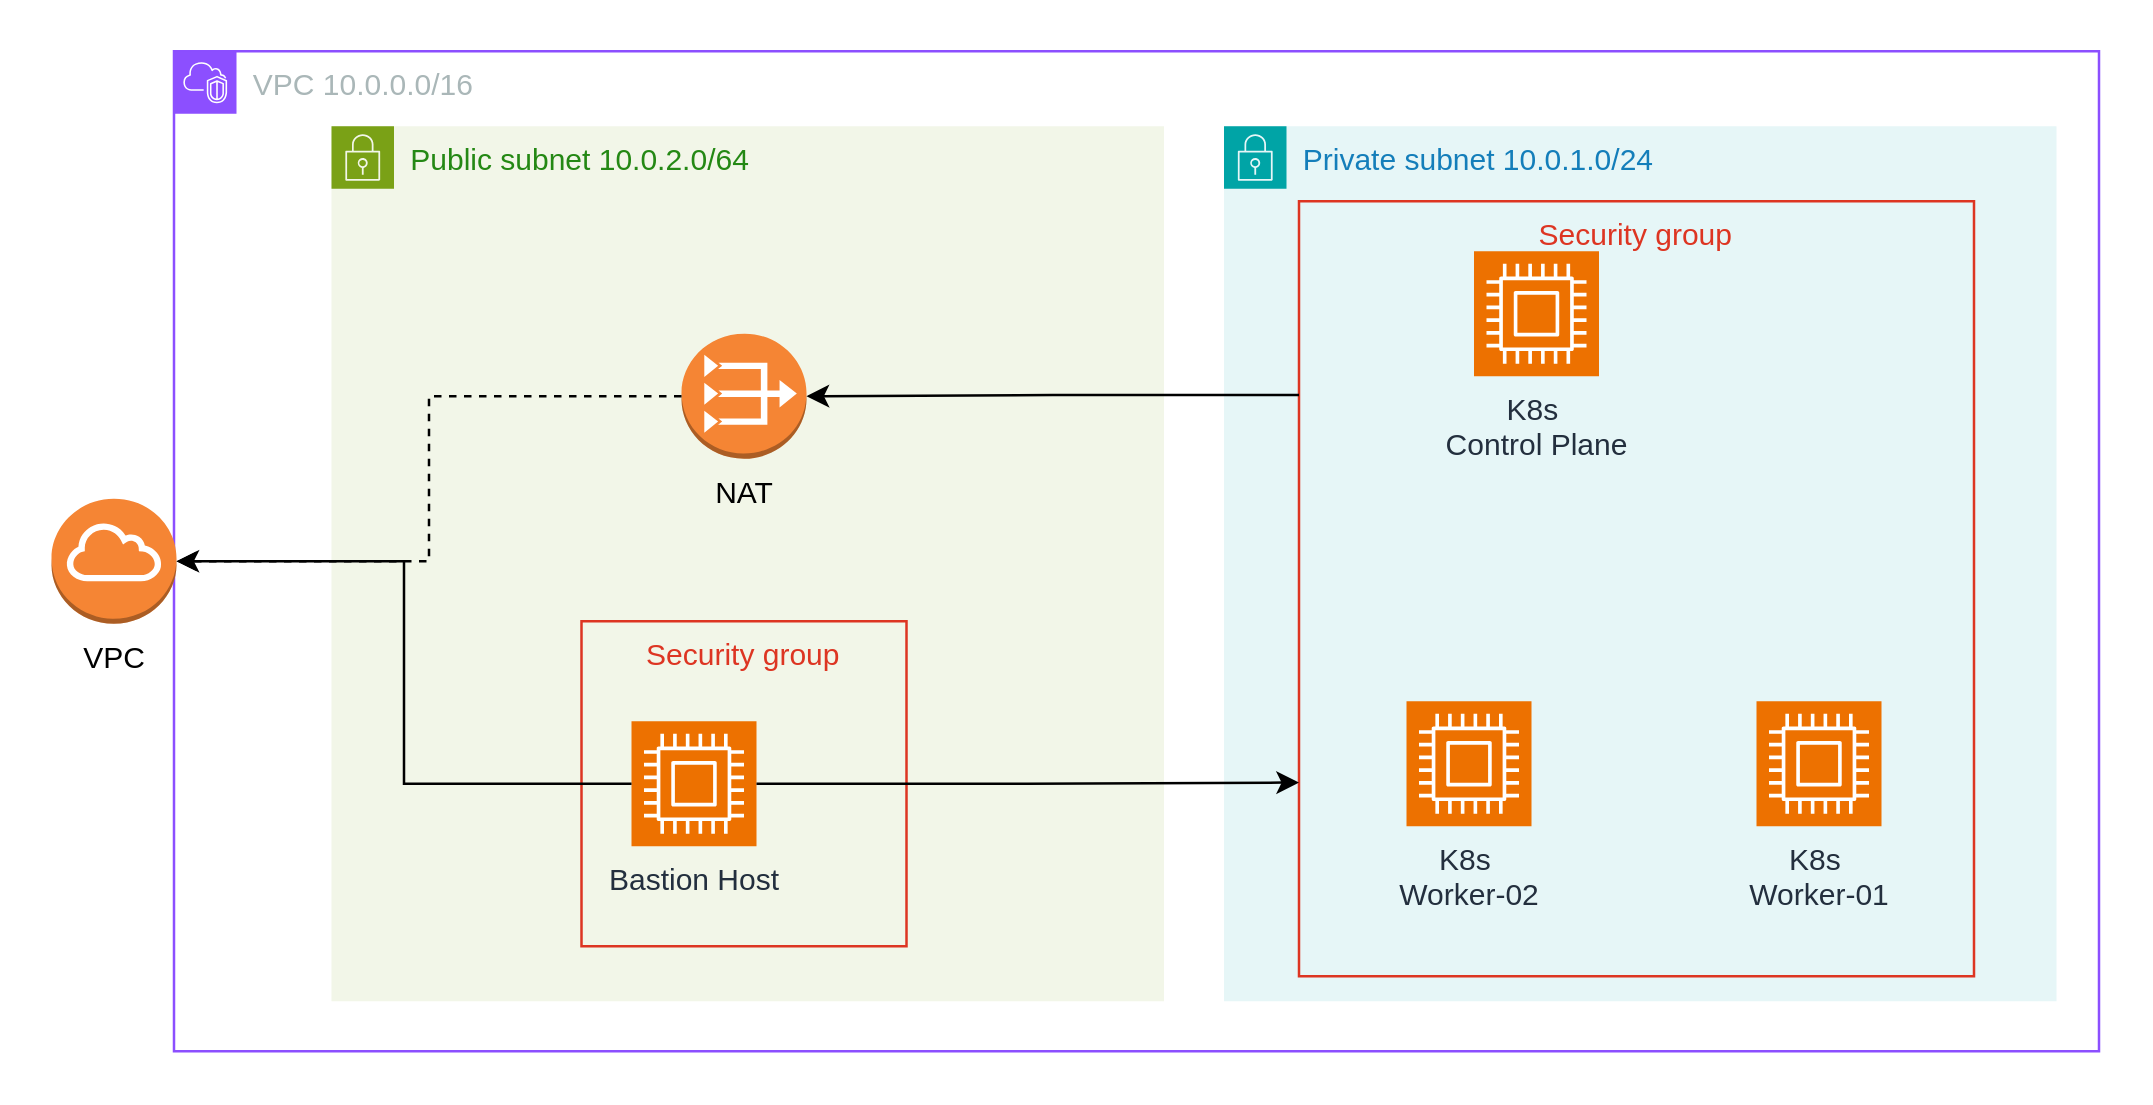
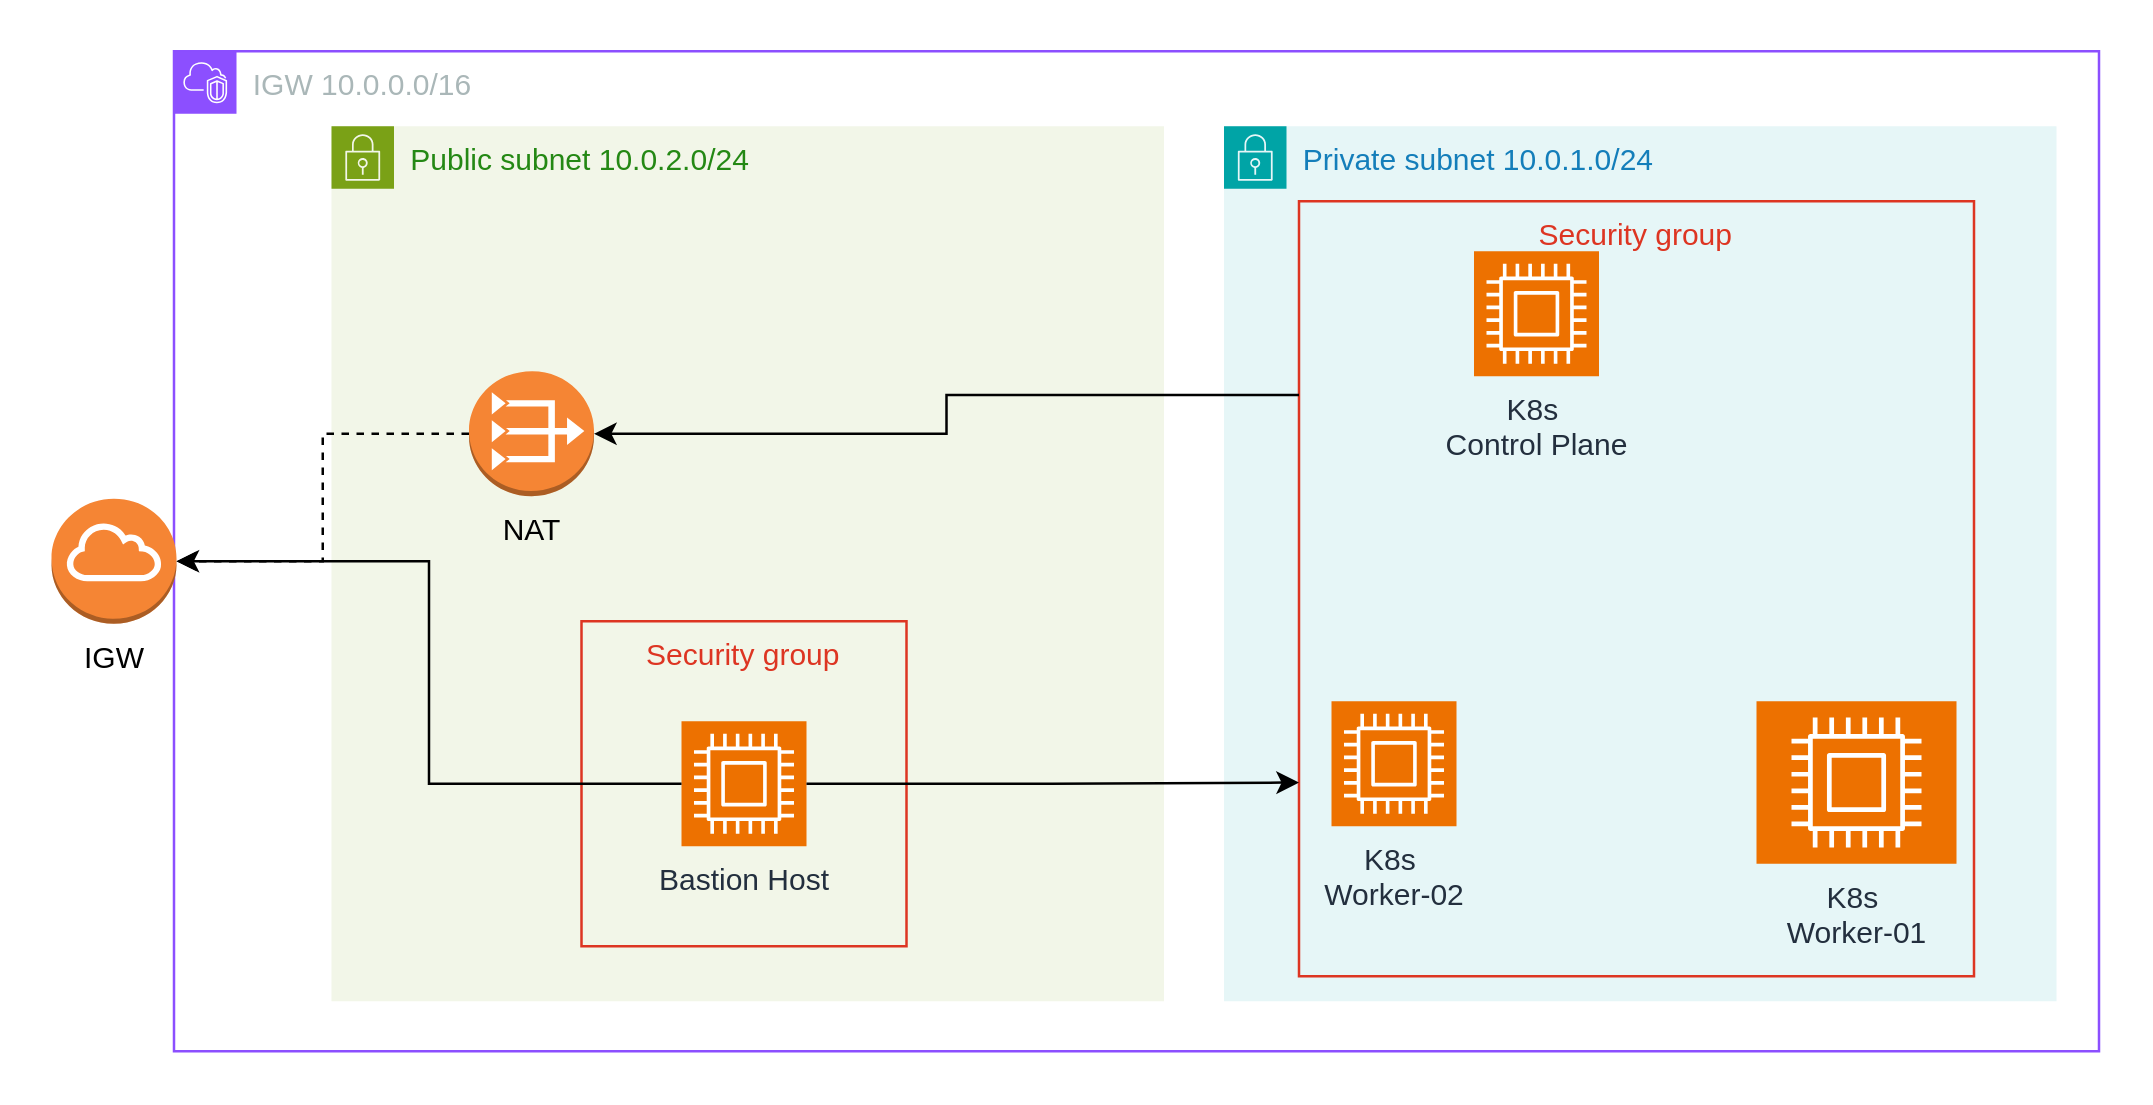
(364, 87) -> (364, 87)
(594, 162) -> (594, 162)
(744, 396) -> (531, 434)
(115, 659) -> (115, 659)
(1469, 764) -> (1394, 764)
(1819, 764) -> (1856, 783)
(694, 784) -> (744, 784)
